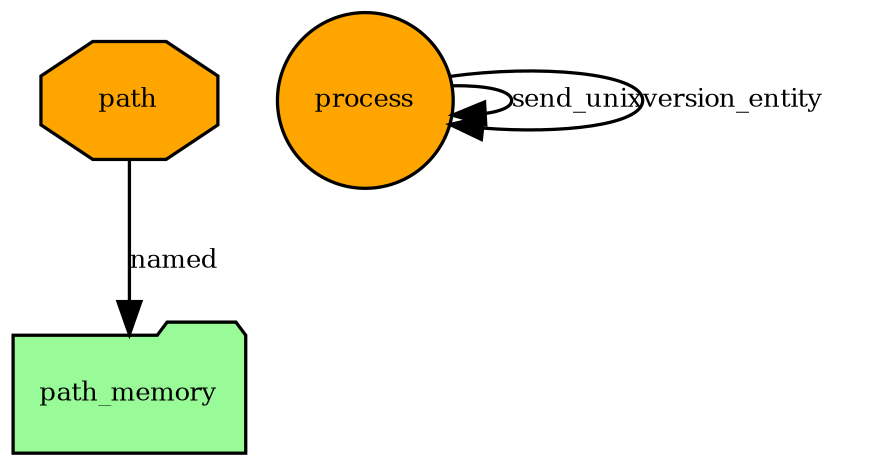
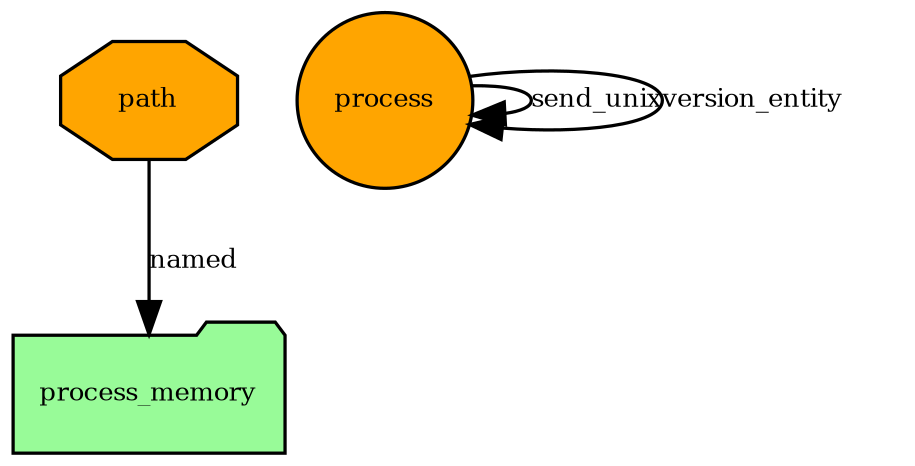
(129, 394) -> (149, 394)
